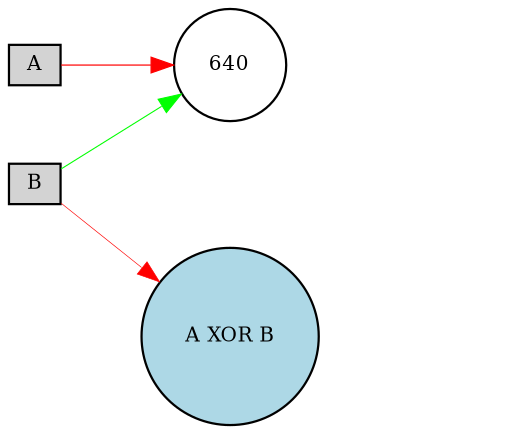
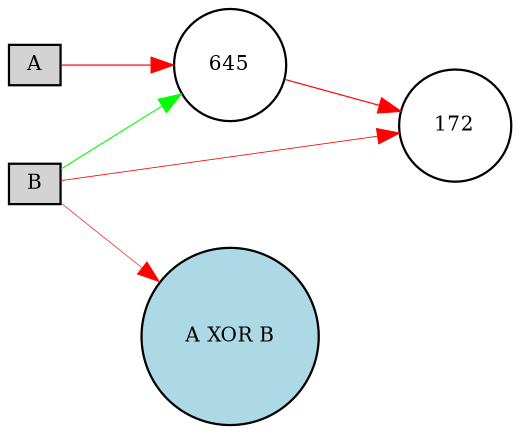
(230, 65) -> (230, 65)
none -> (455, 126)
